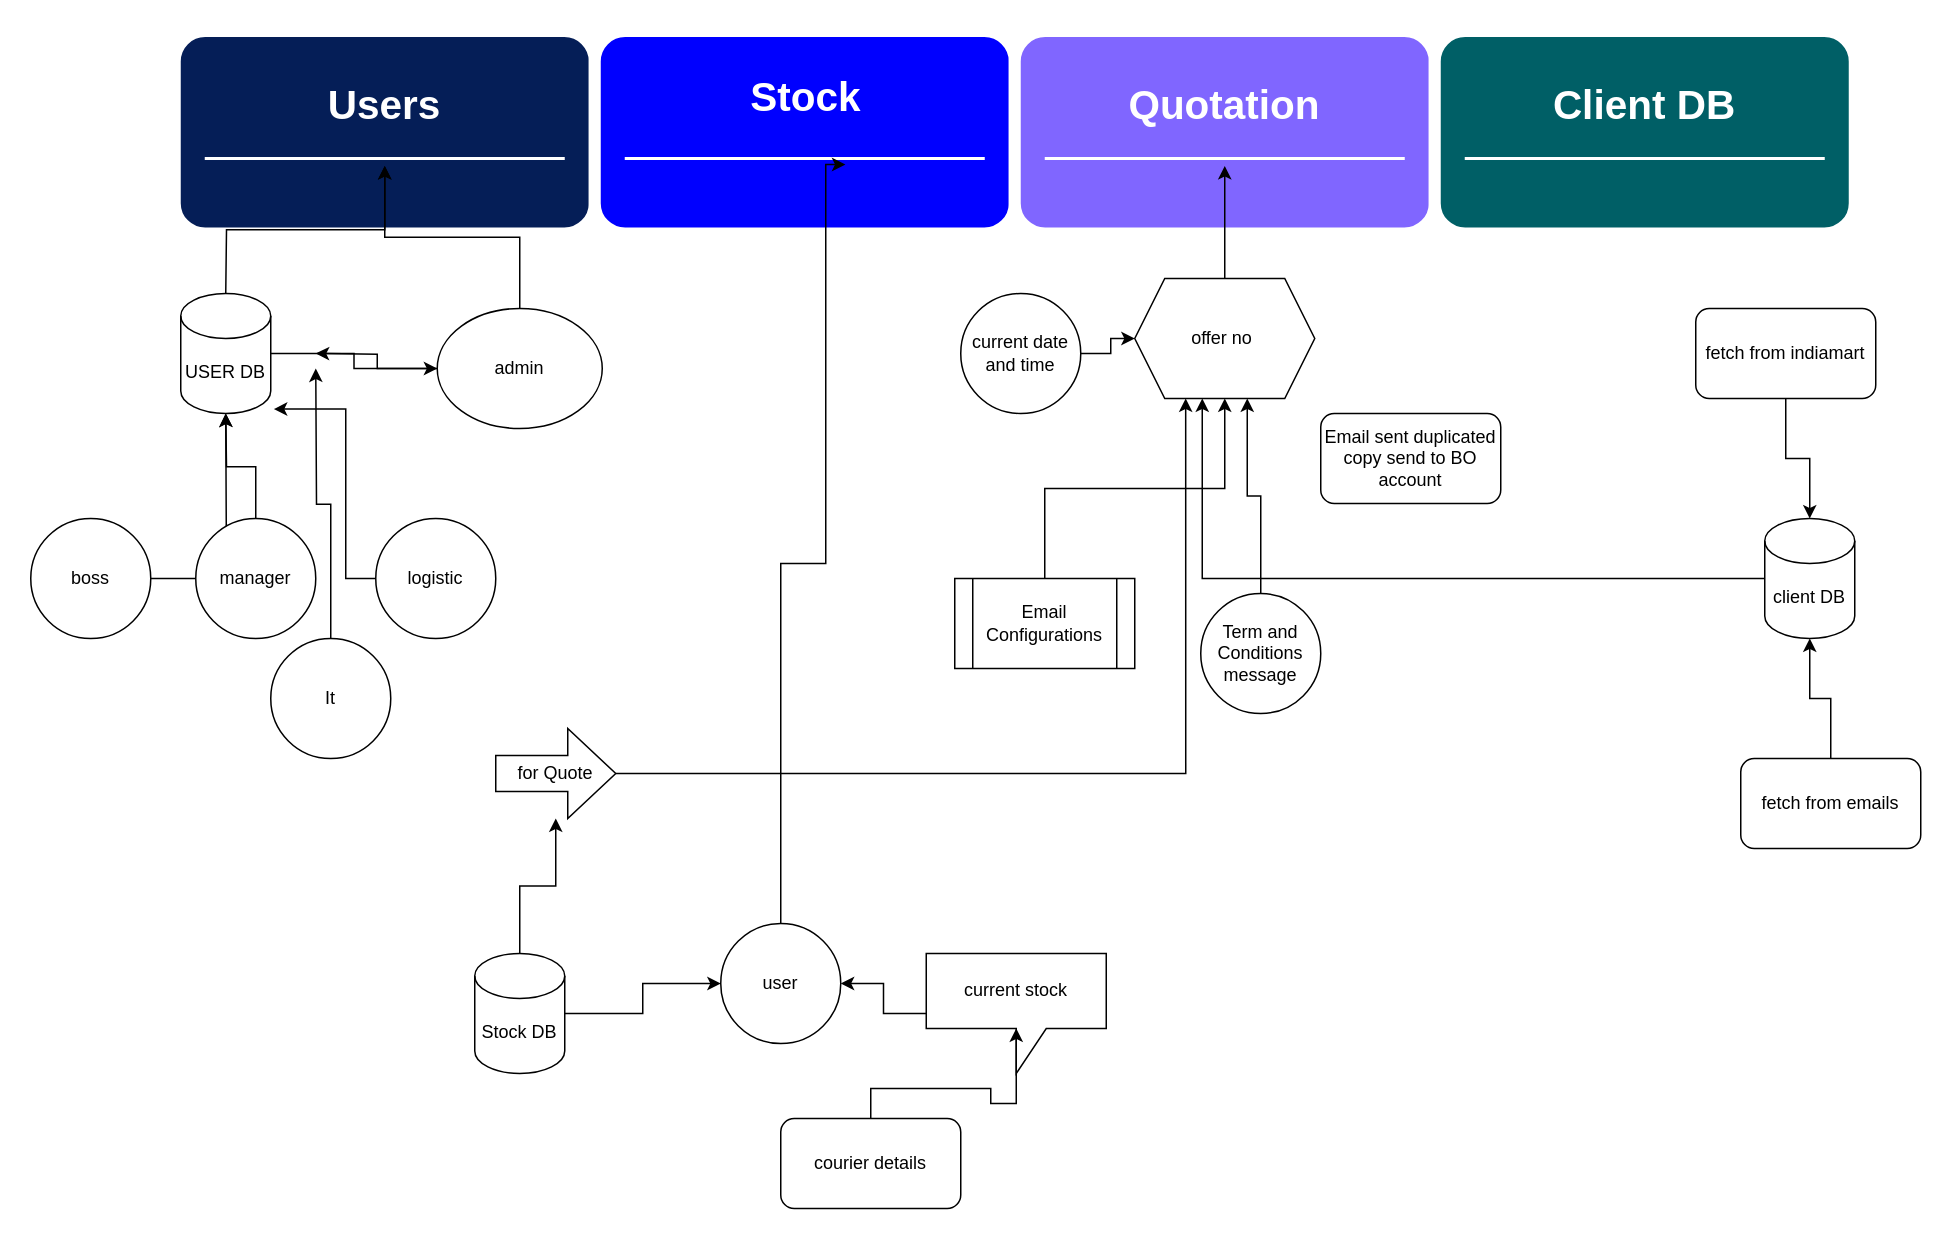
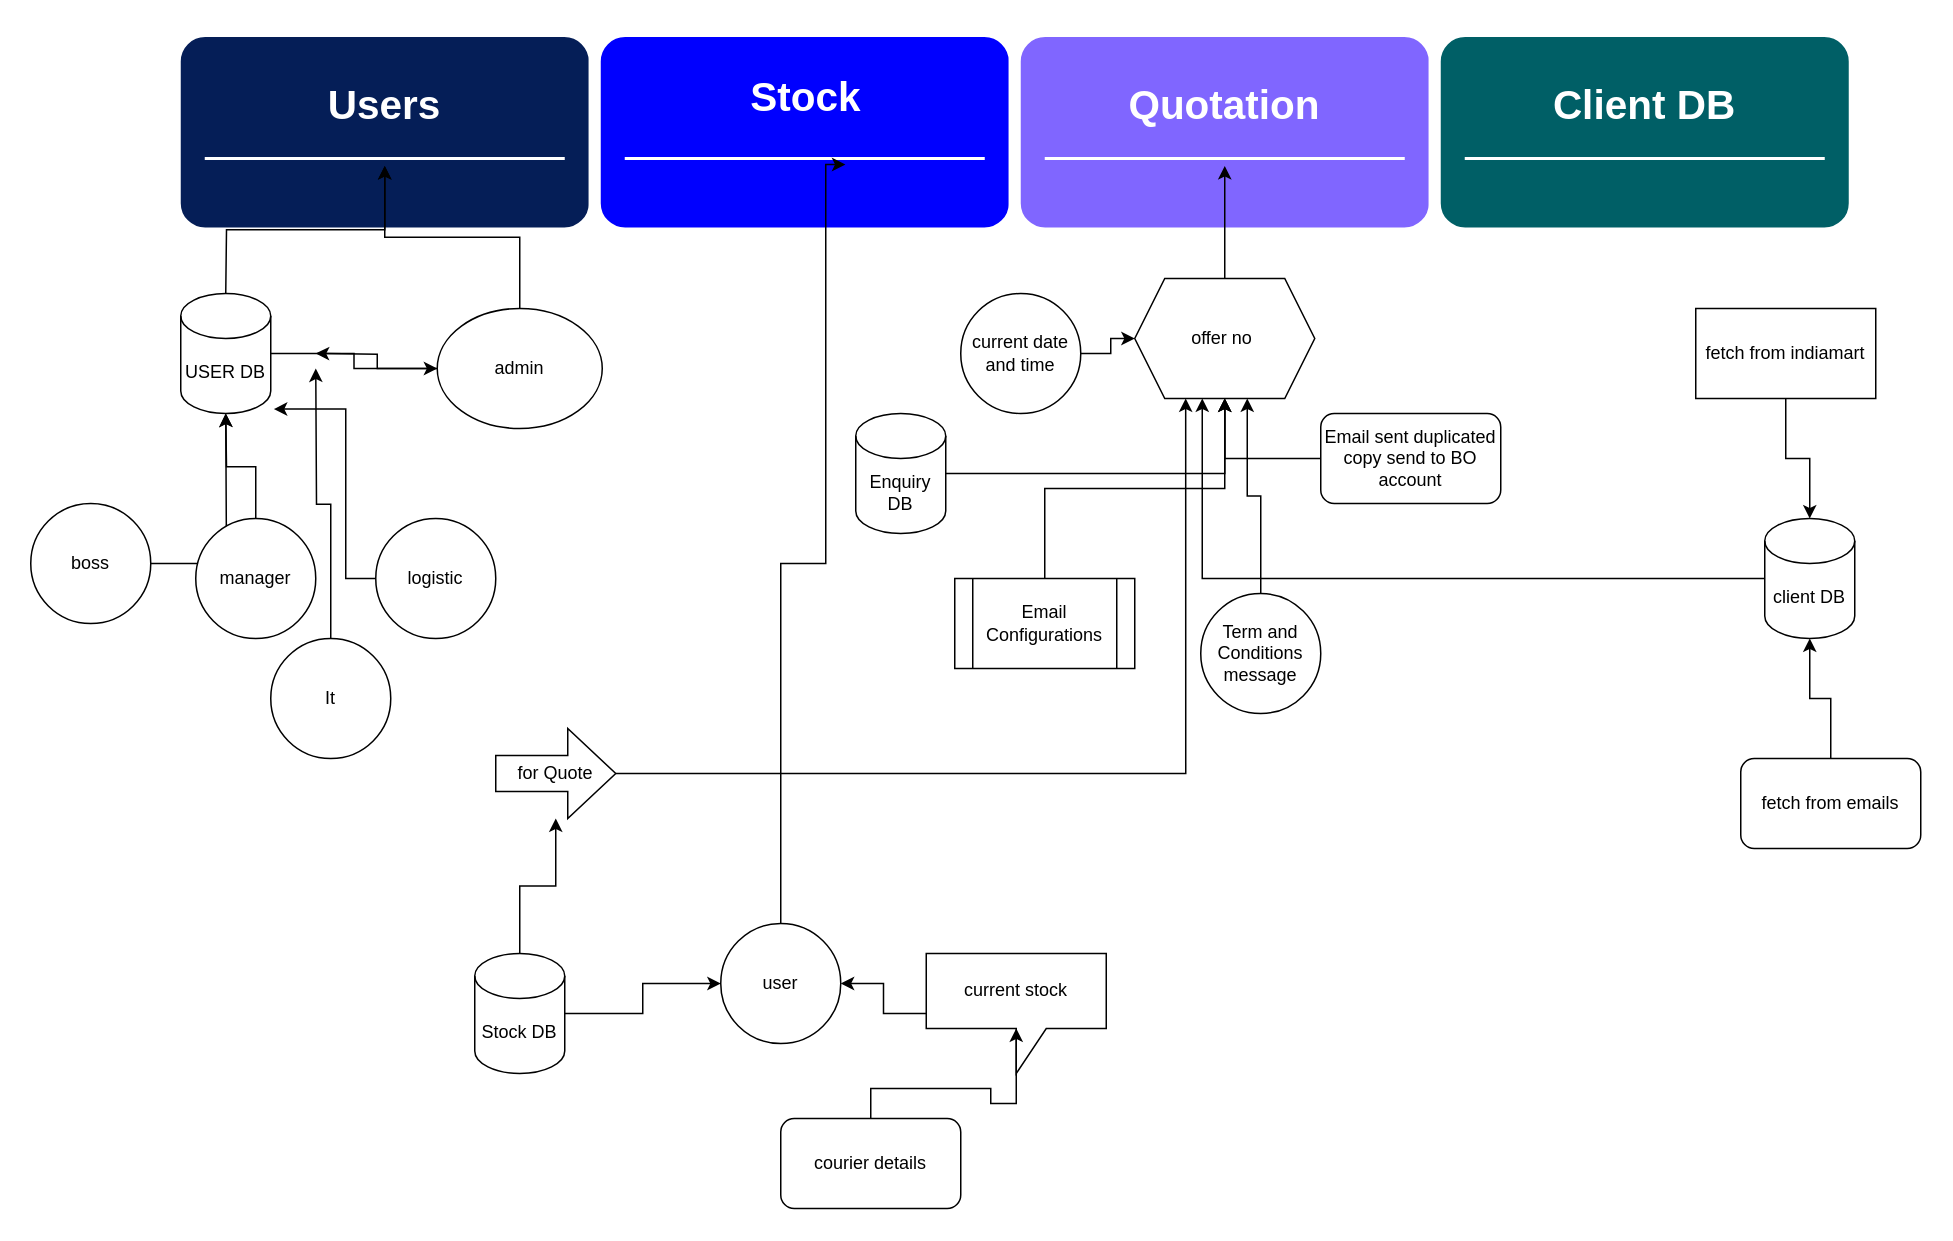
(1786, 353) -> (1786, 353)
none -> (1274, 458)
none -> (901, 473)
none -> (1083, 473)
(91, 578) -> (91, 563)
